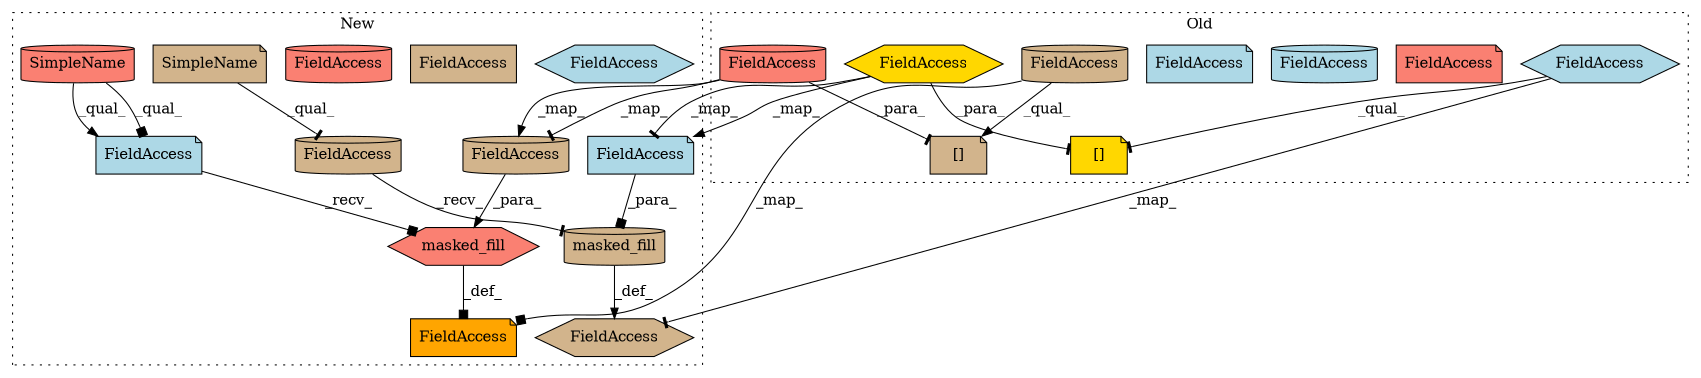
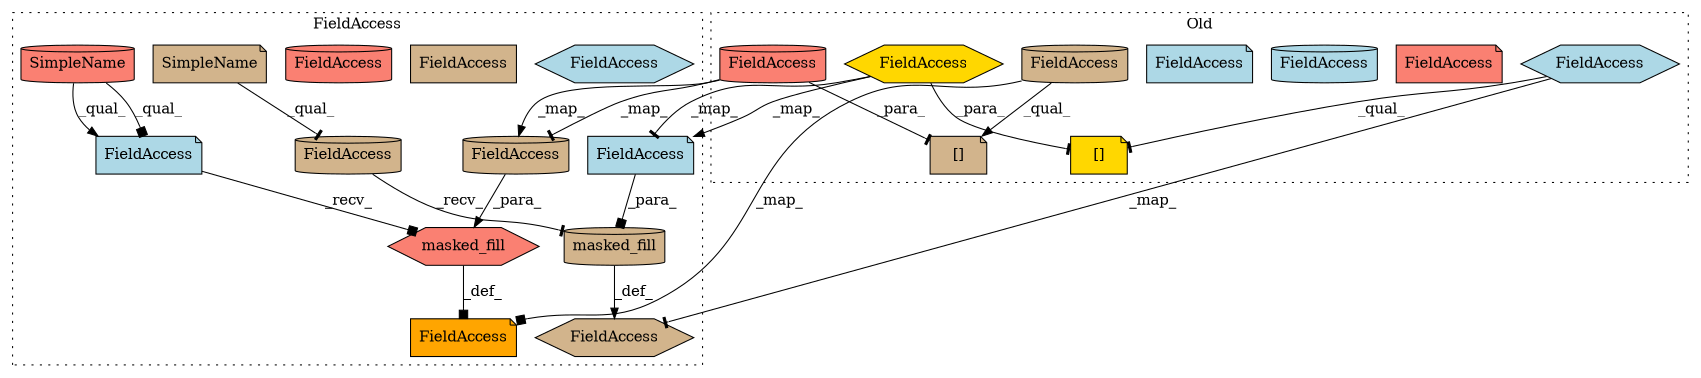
(358, 25) -> (358, 25)
